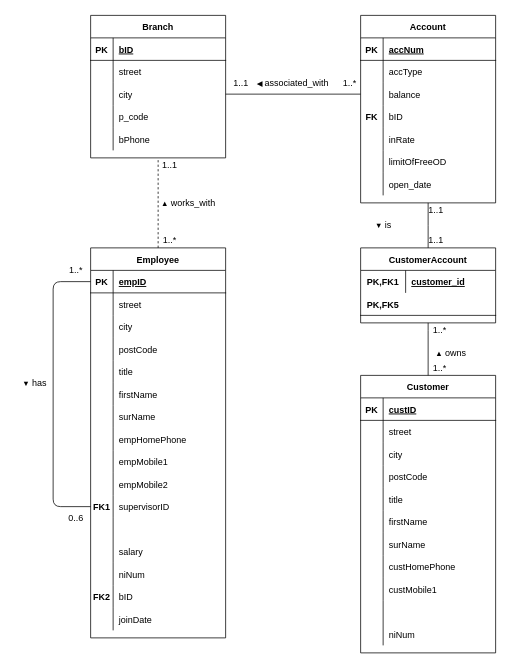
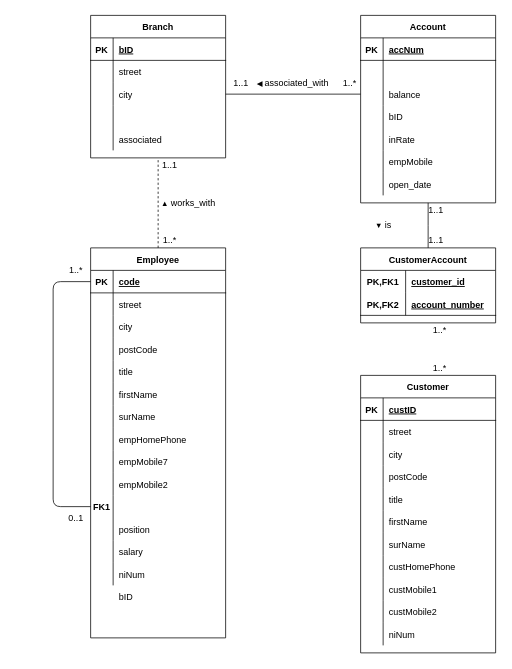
(439, 72) -> none
(169, 117) -> none
(372, 117) -> none
(134, 140) -> (143, 140)
(418, 162) -> (409, 162)
(131, 282) -> (129, 282)
none -> (450, 304)
(383, 305) -> (383, 305)
(428, 349) -> none
(450, 353) -> none
(34, 383) -> none
(141, 462) -> (141, 462)
(169, 507) -> none
(76, 518) -> (76, 518)
none -> (169, 529)
(102, 597) -> none
none -> (439, 612)
(169, 619) -> none
